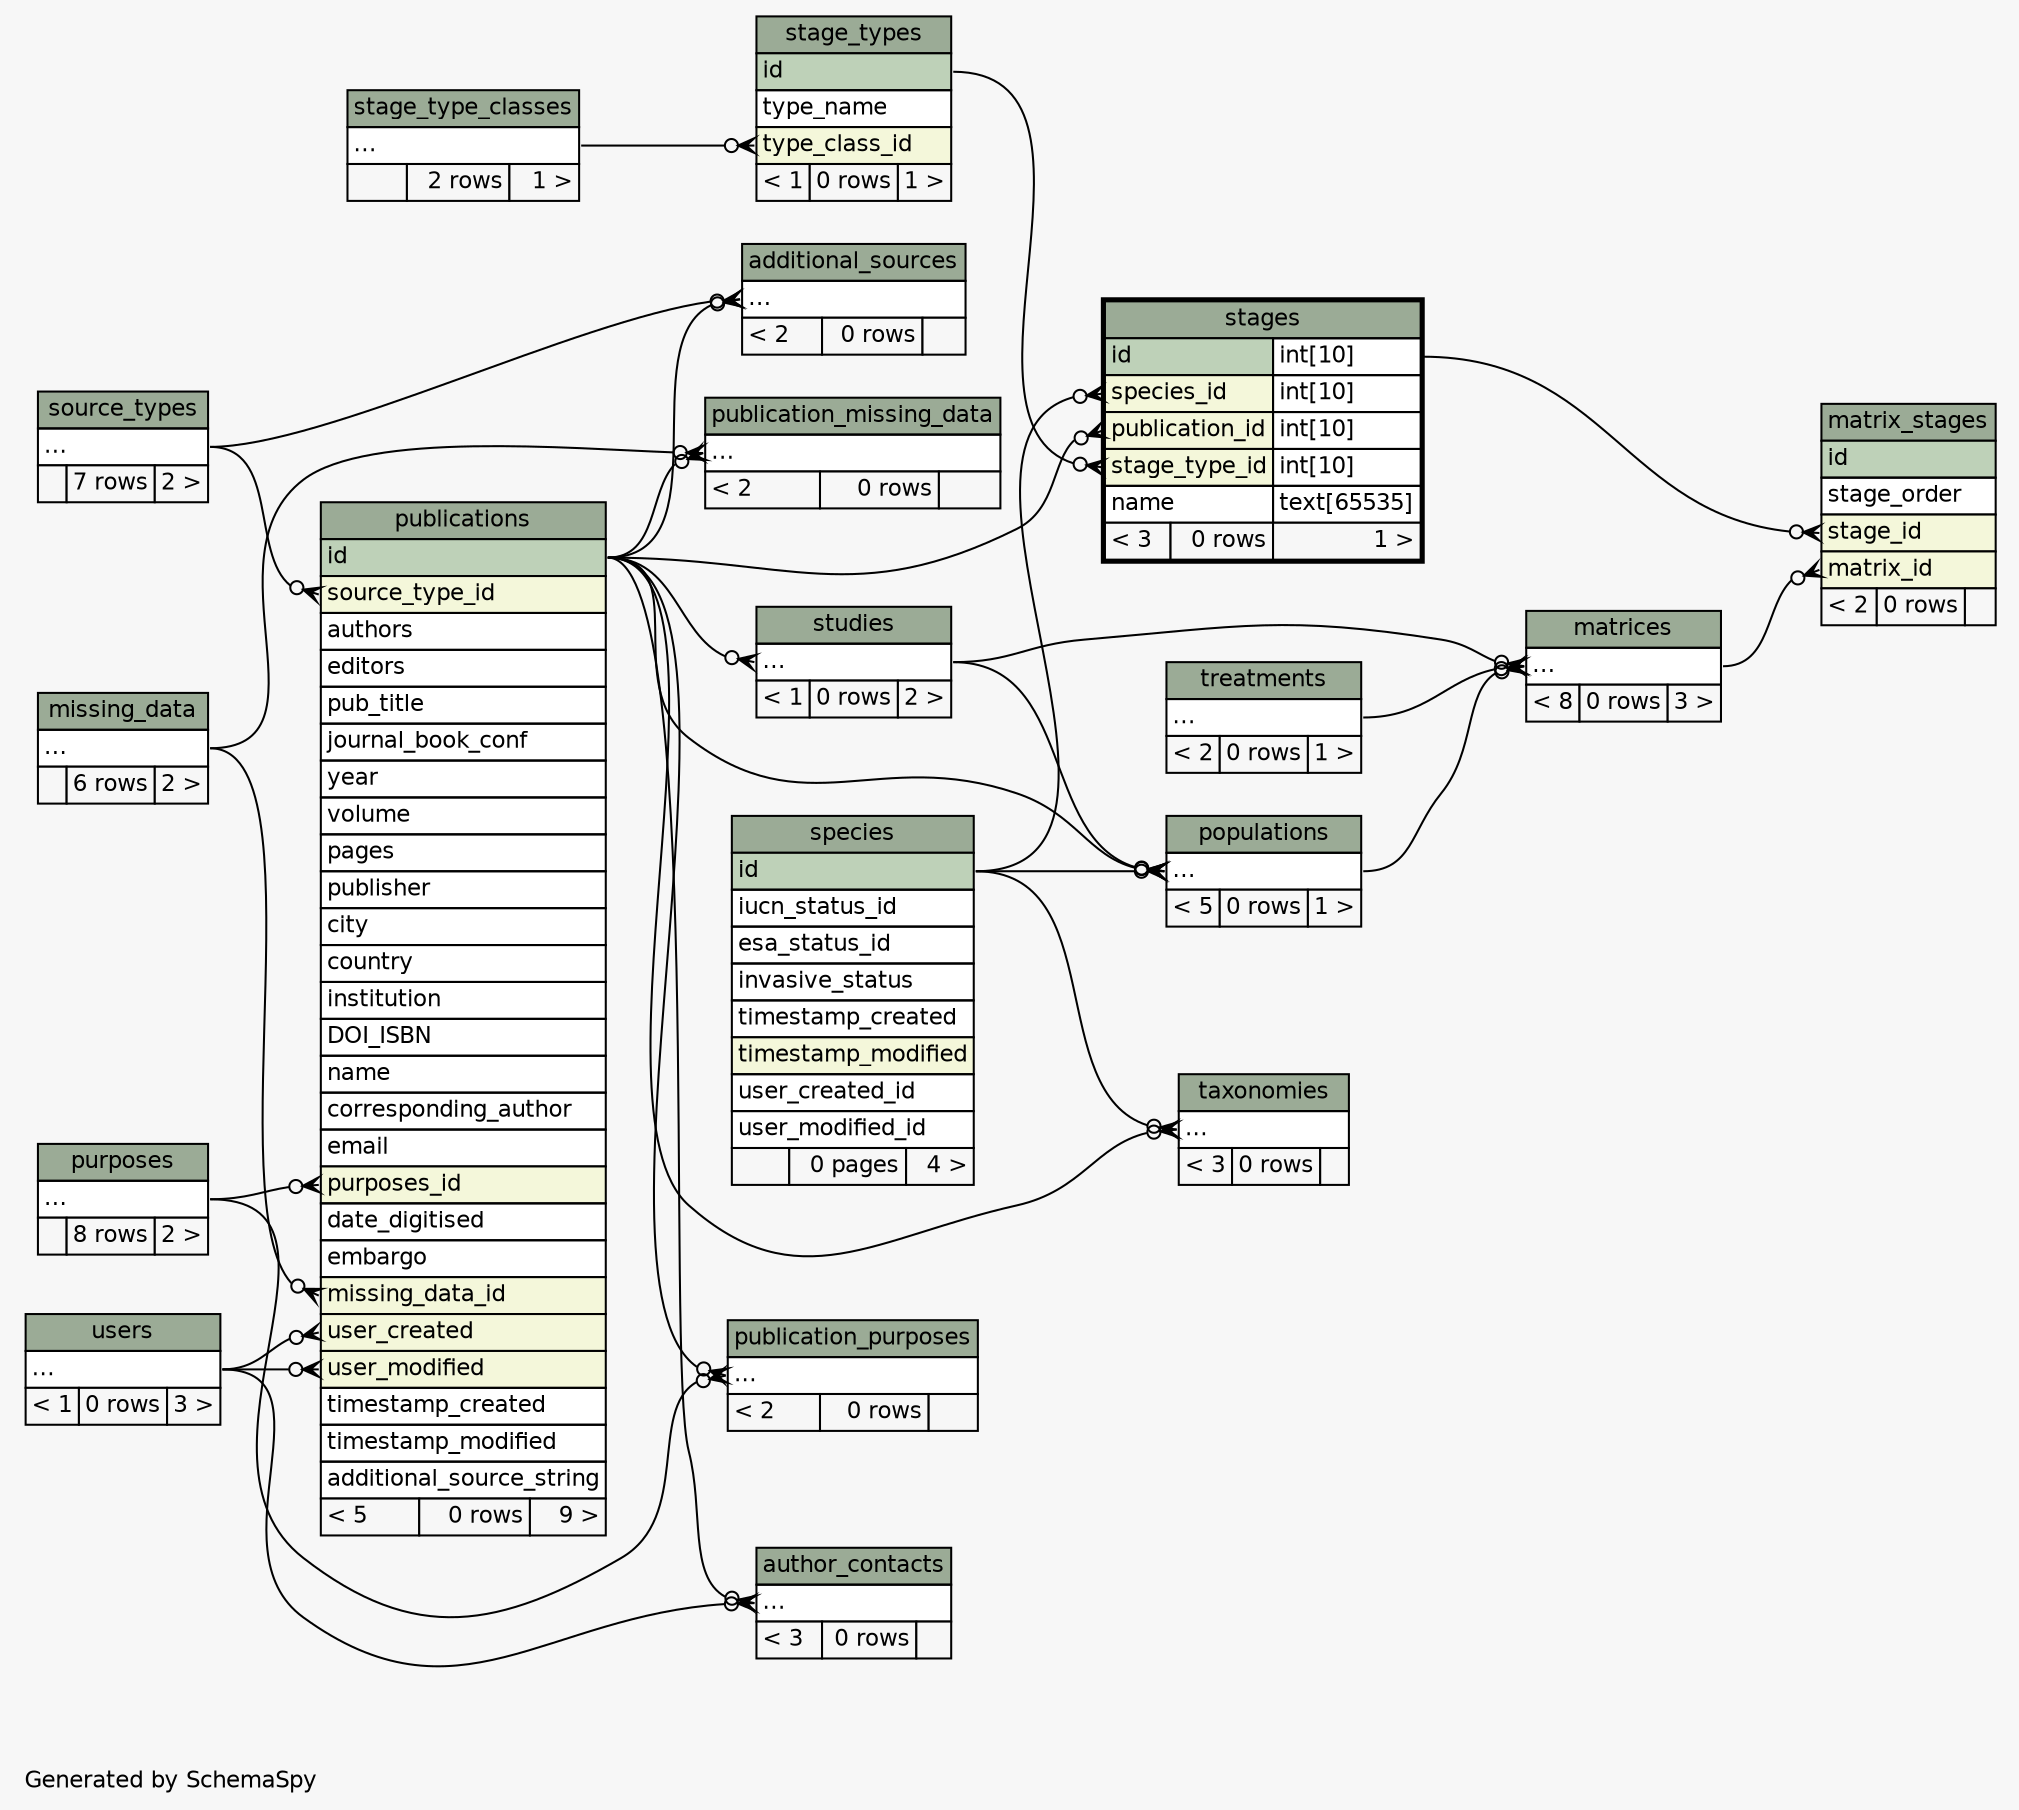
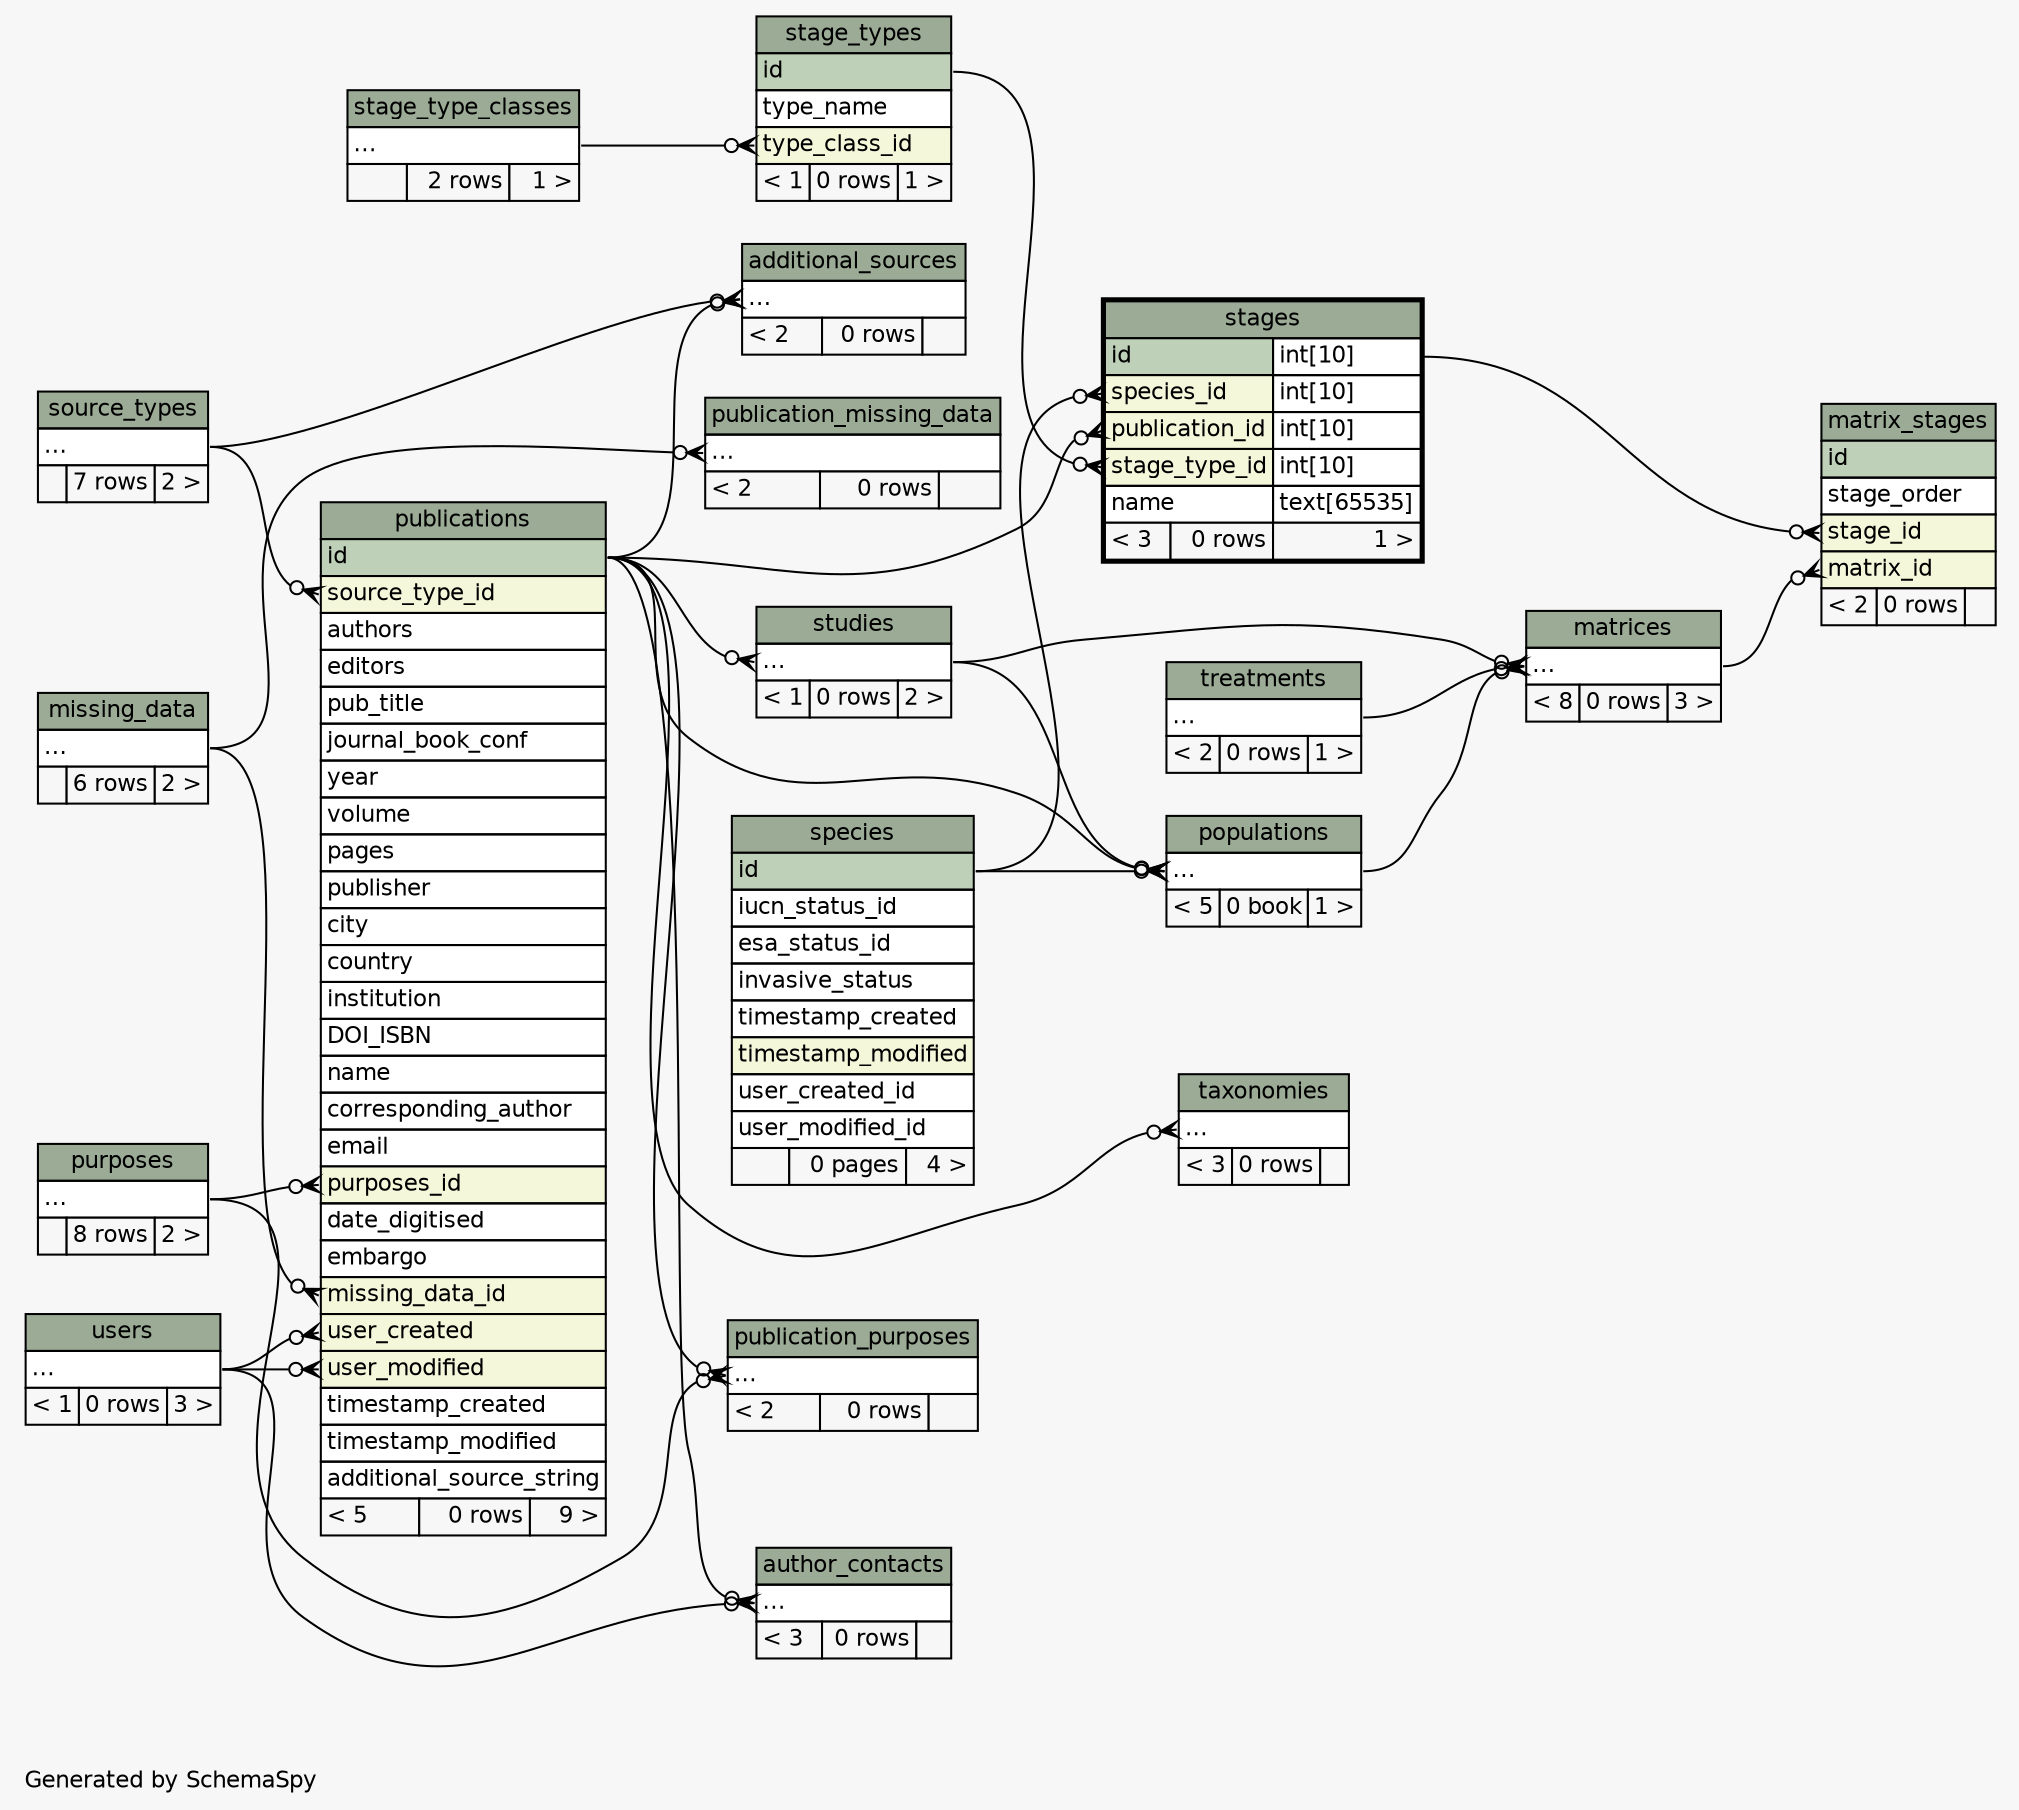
(651, 520) -> none
(1264, 907) -> (1264, 907)
(1073, 986) -> none
